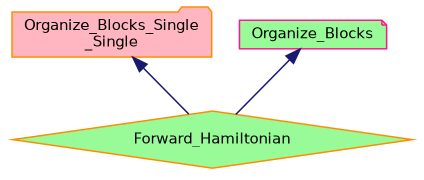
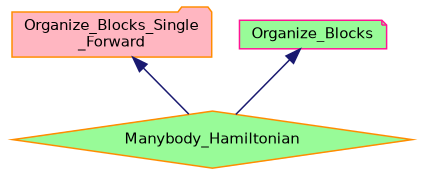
(112, 35) -> (112, 35)
(212, 140) -> (212, 140)
